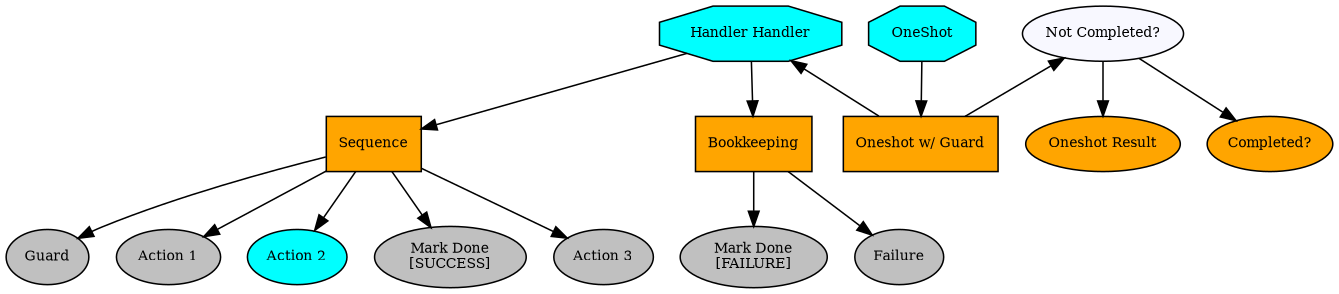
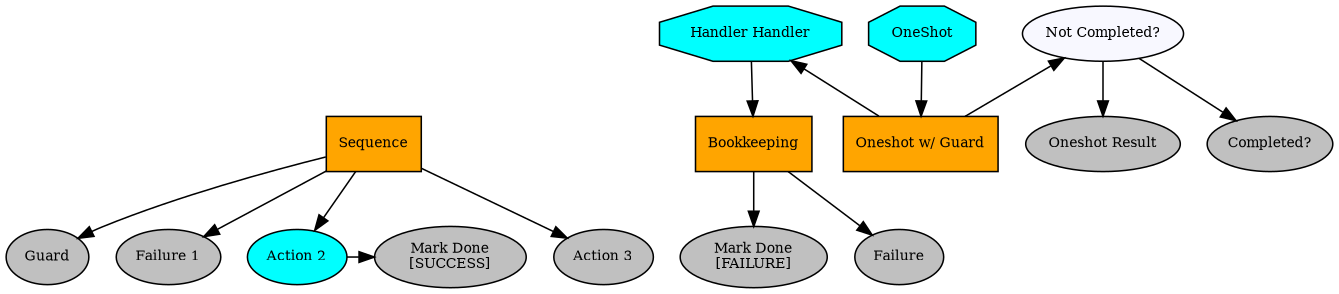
(561, 89) -> none
(1103, 144) -> (1103, 144)
(1270, 144) -> (1270, 144)
(407, 193) -> (353, 257)
(169, 257) -> (169, 257)
